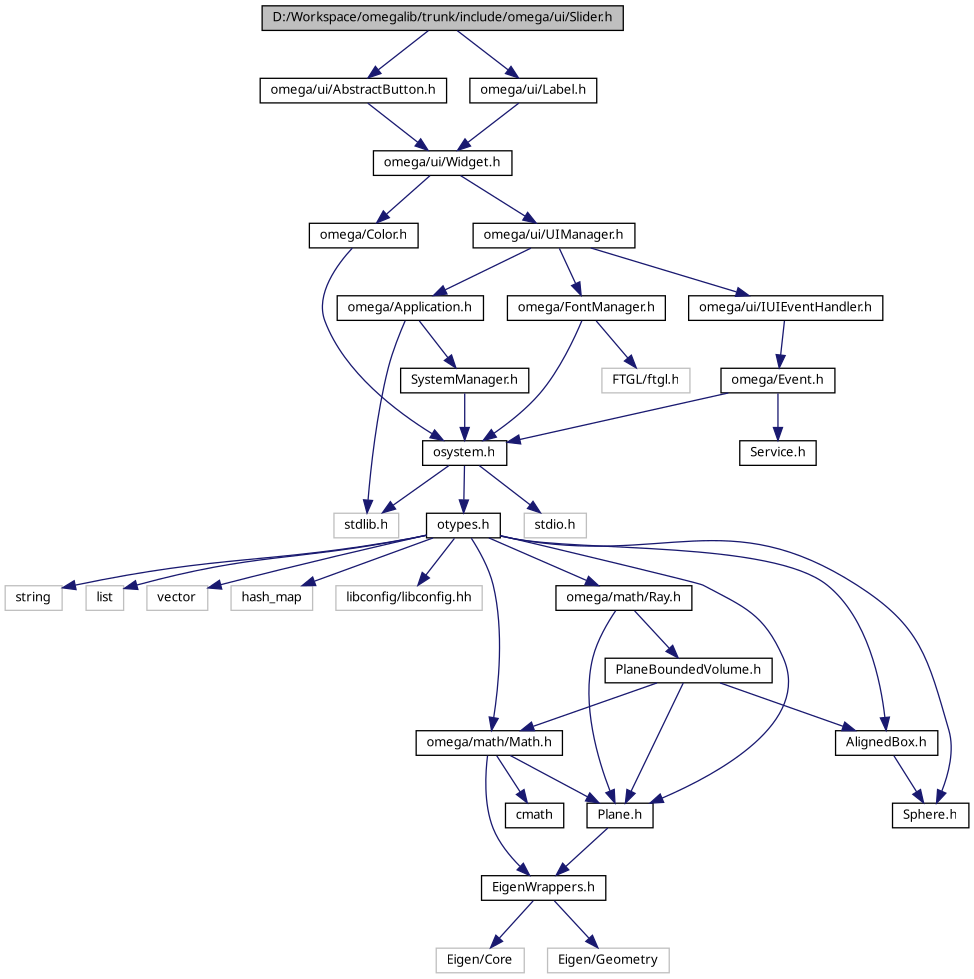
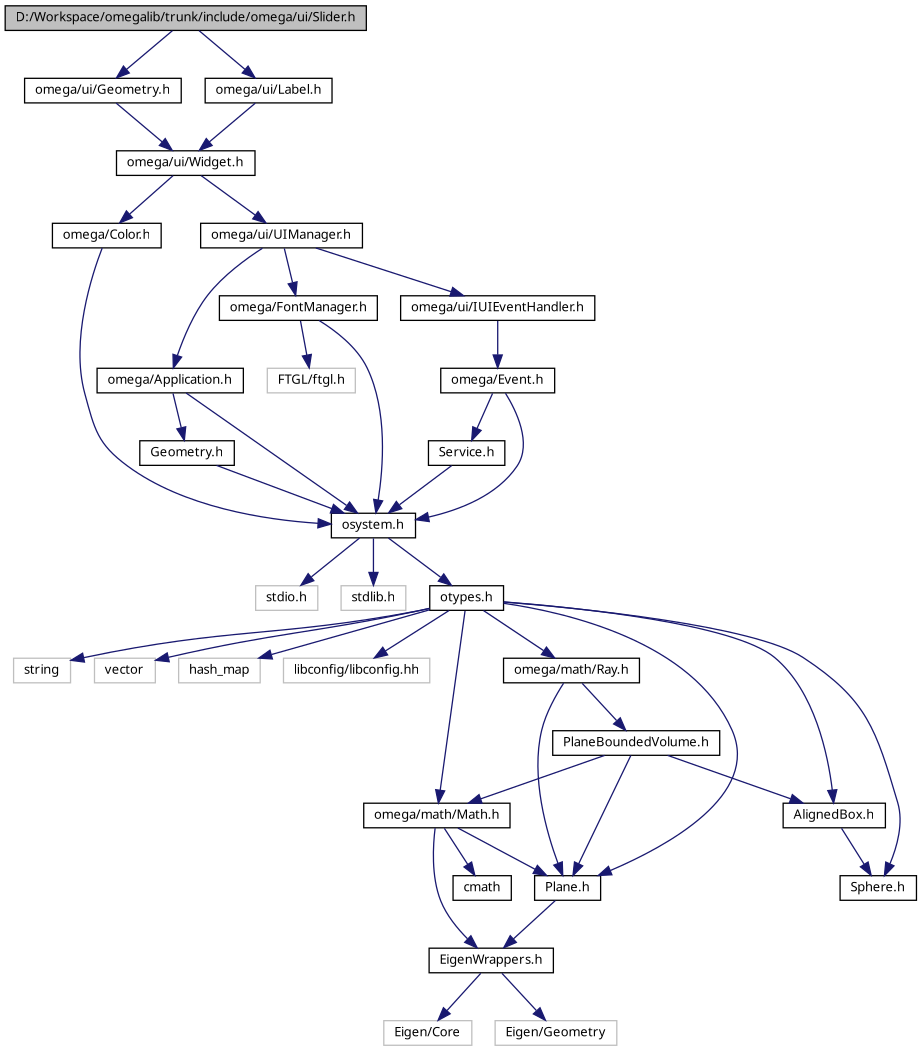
(353, 91) -> (103, 91)
(465, 381) -> (187, 453)
(380, 409) -> (266, 449)
none -> (426, 485)
(105, 598) -> none
